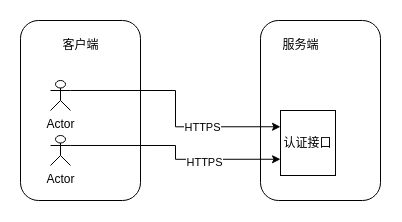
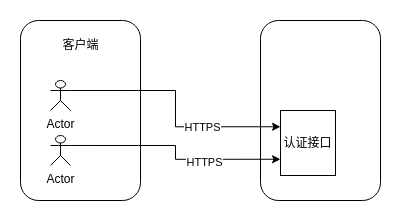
(301, 46) -> none
